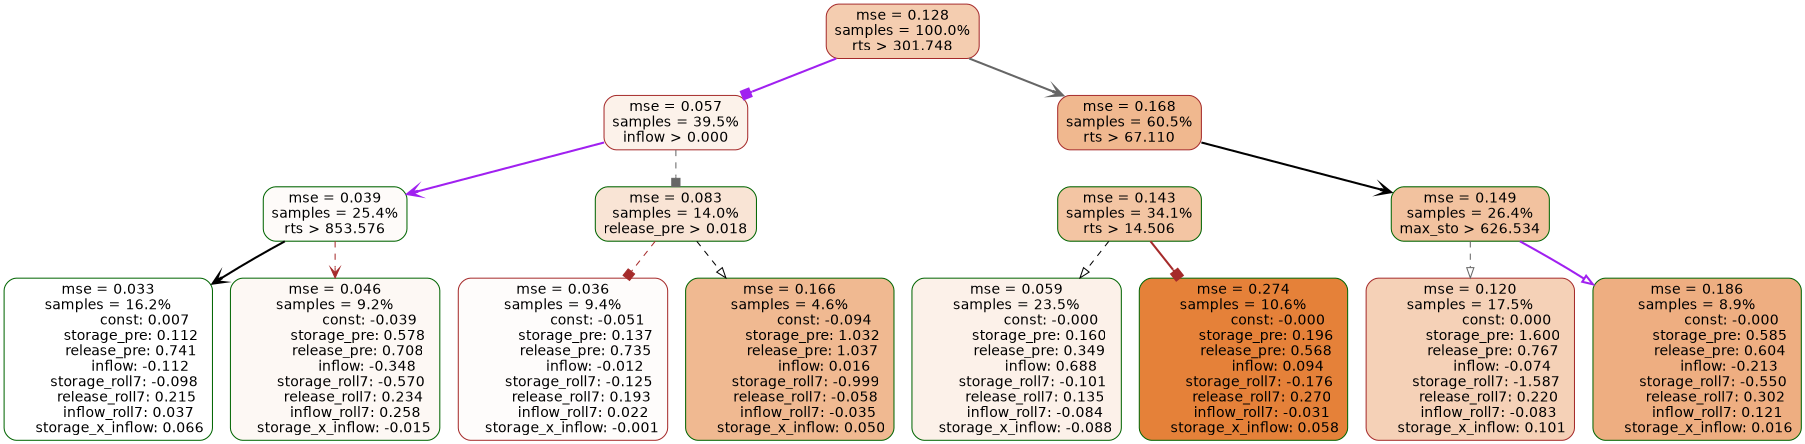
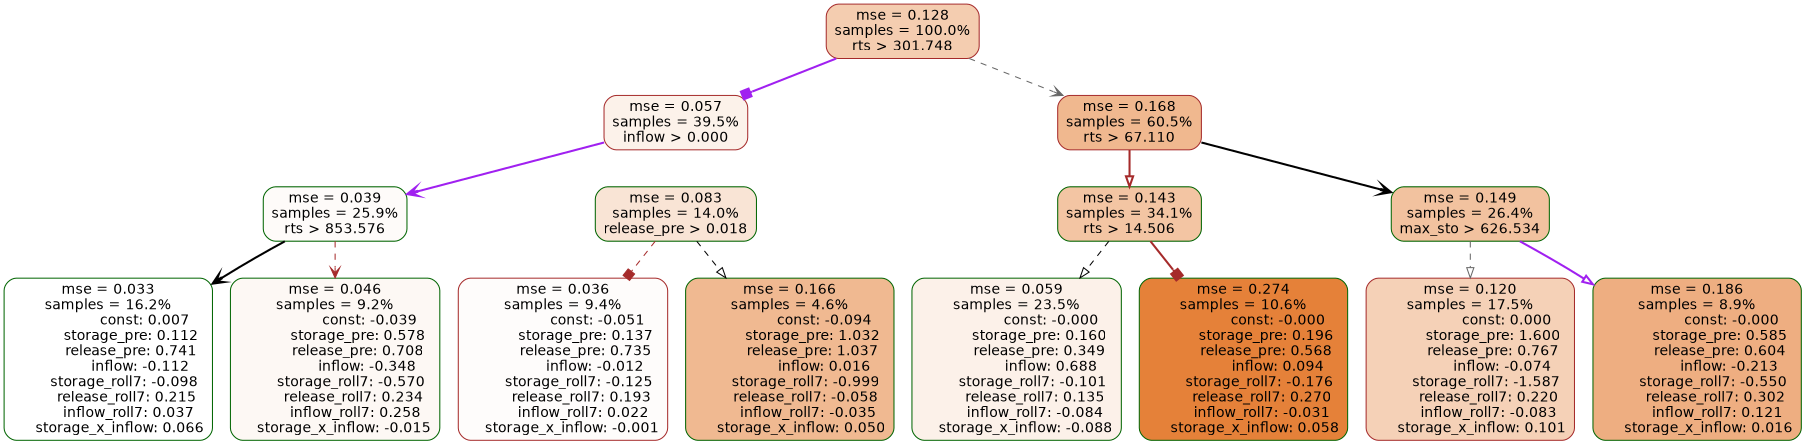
(1011, 75) -> (1011, 75)
(676, 163) -> none
none -> (1130, 163)
(335, 214) -> (335, 214)
